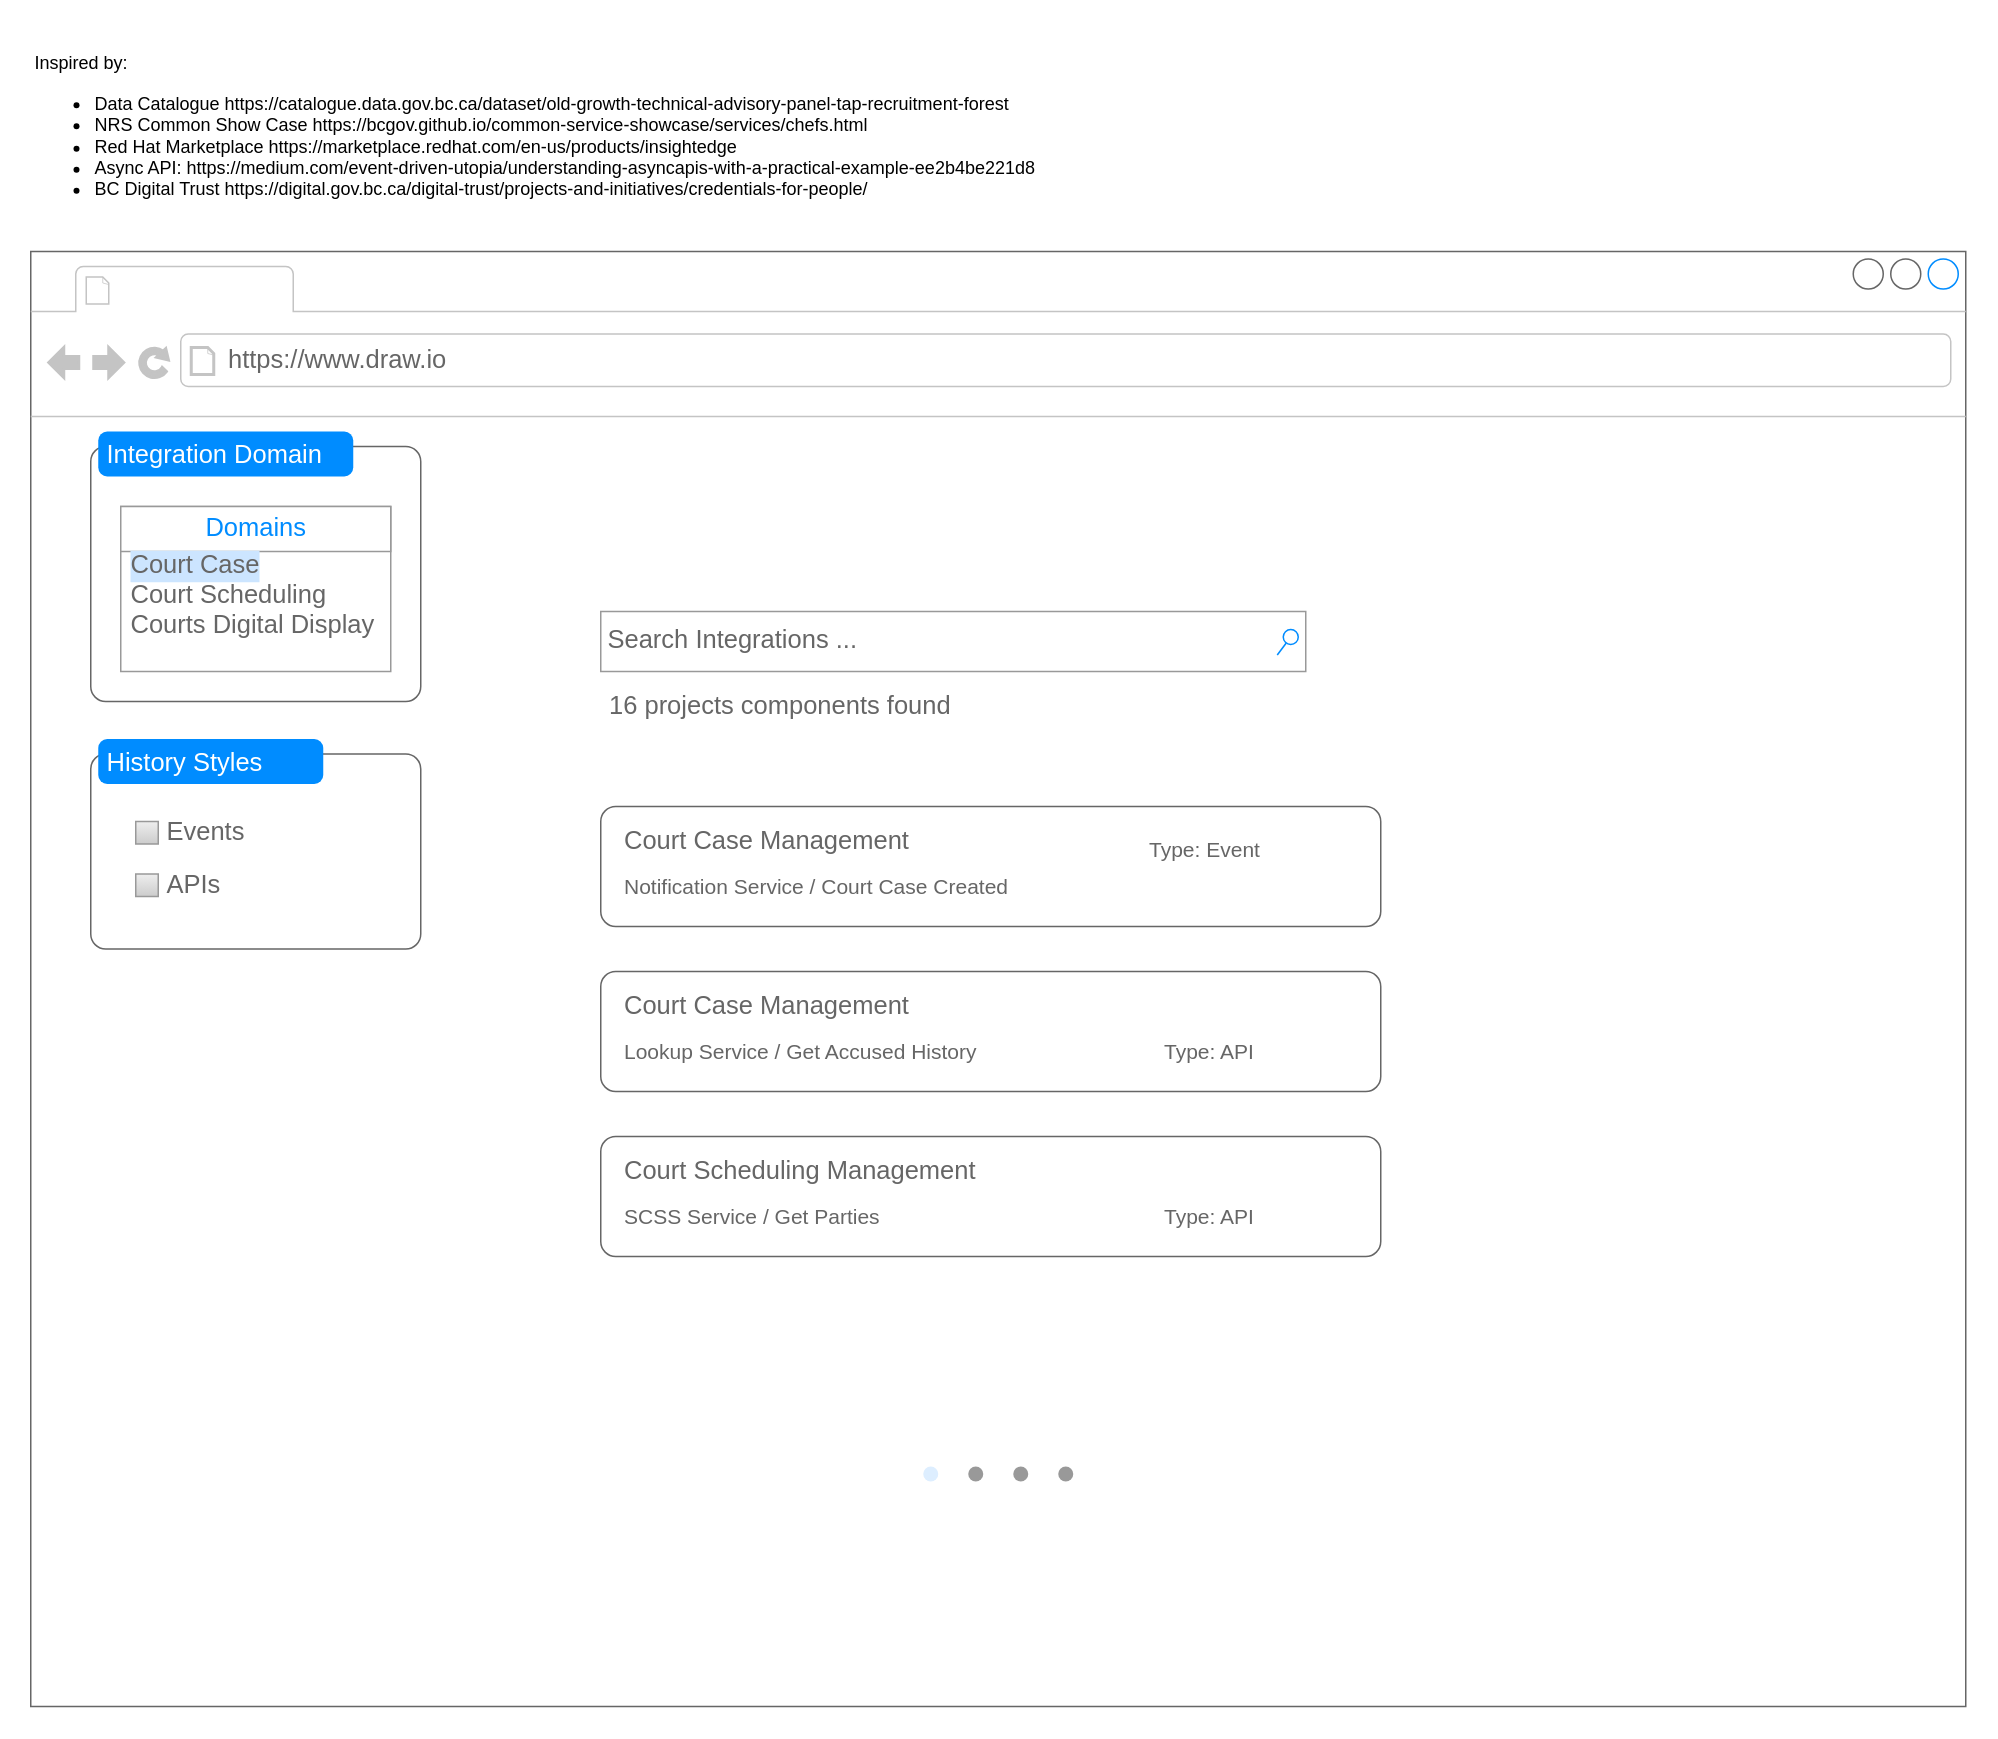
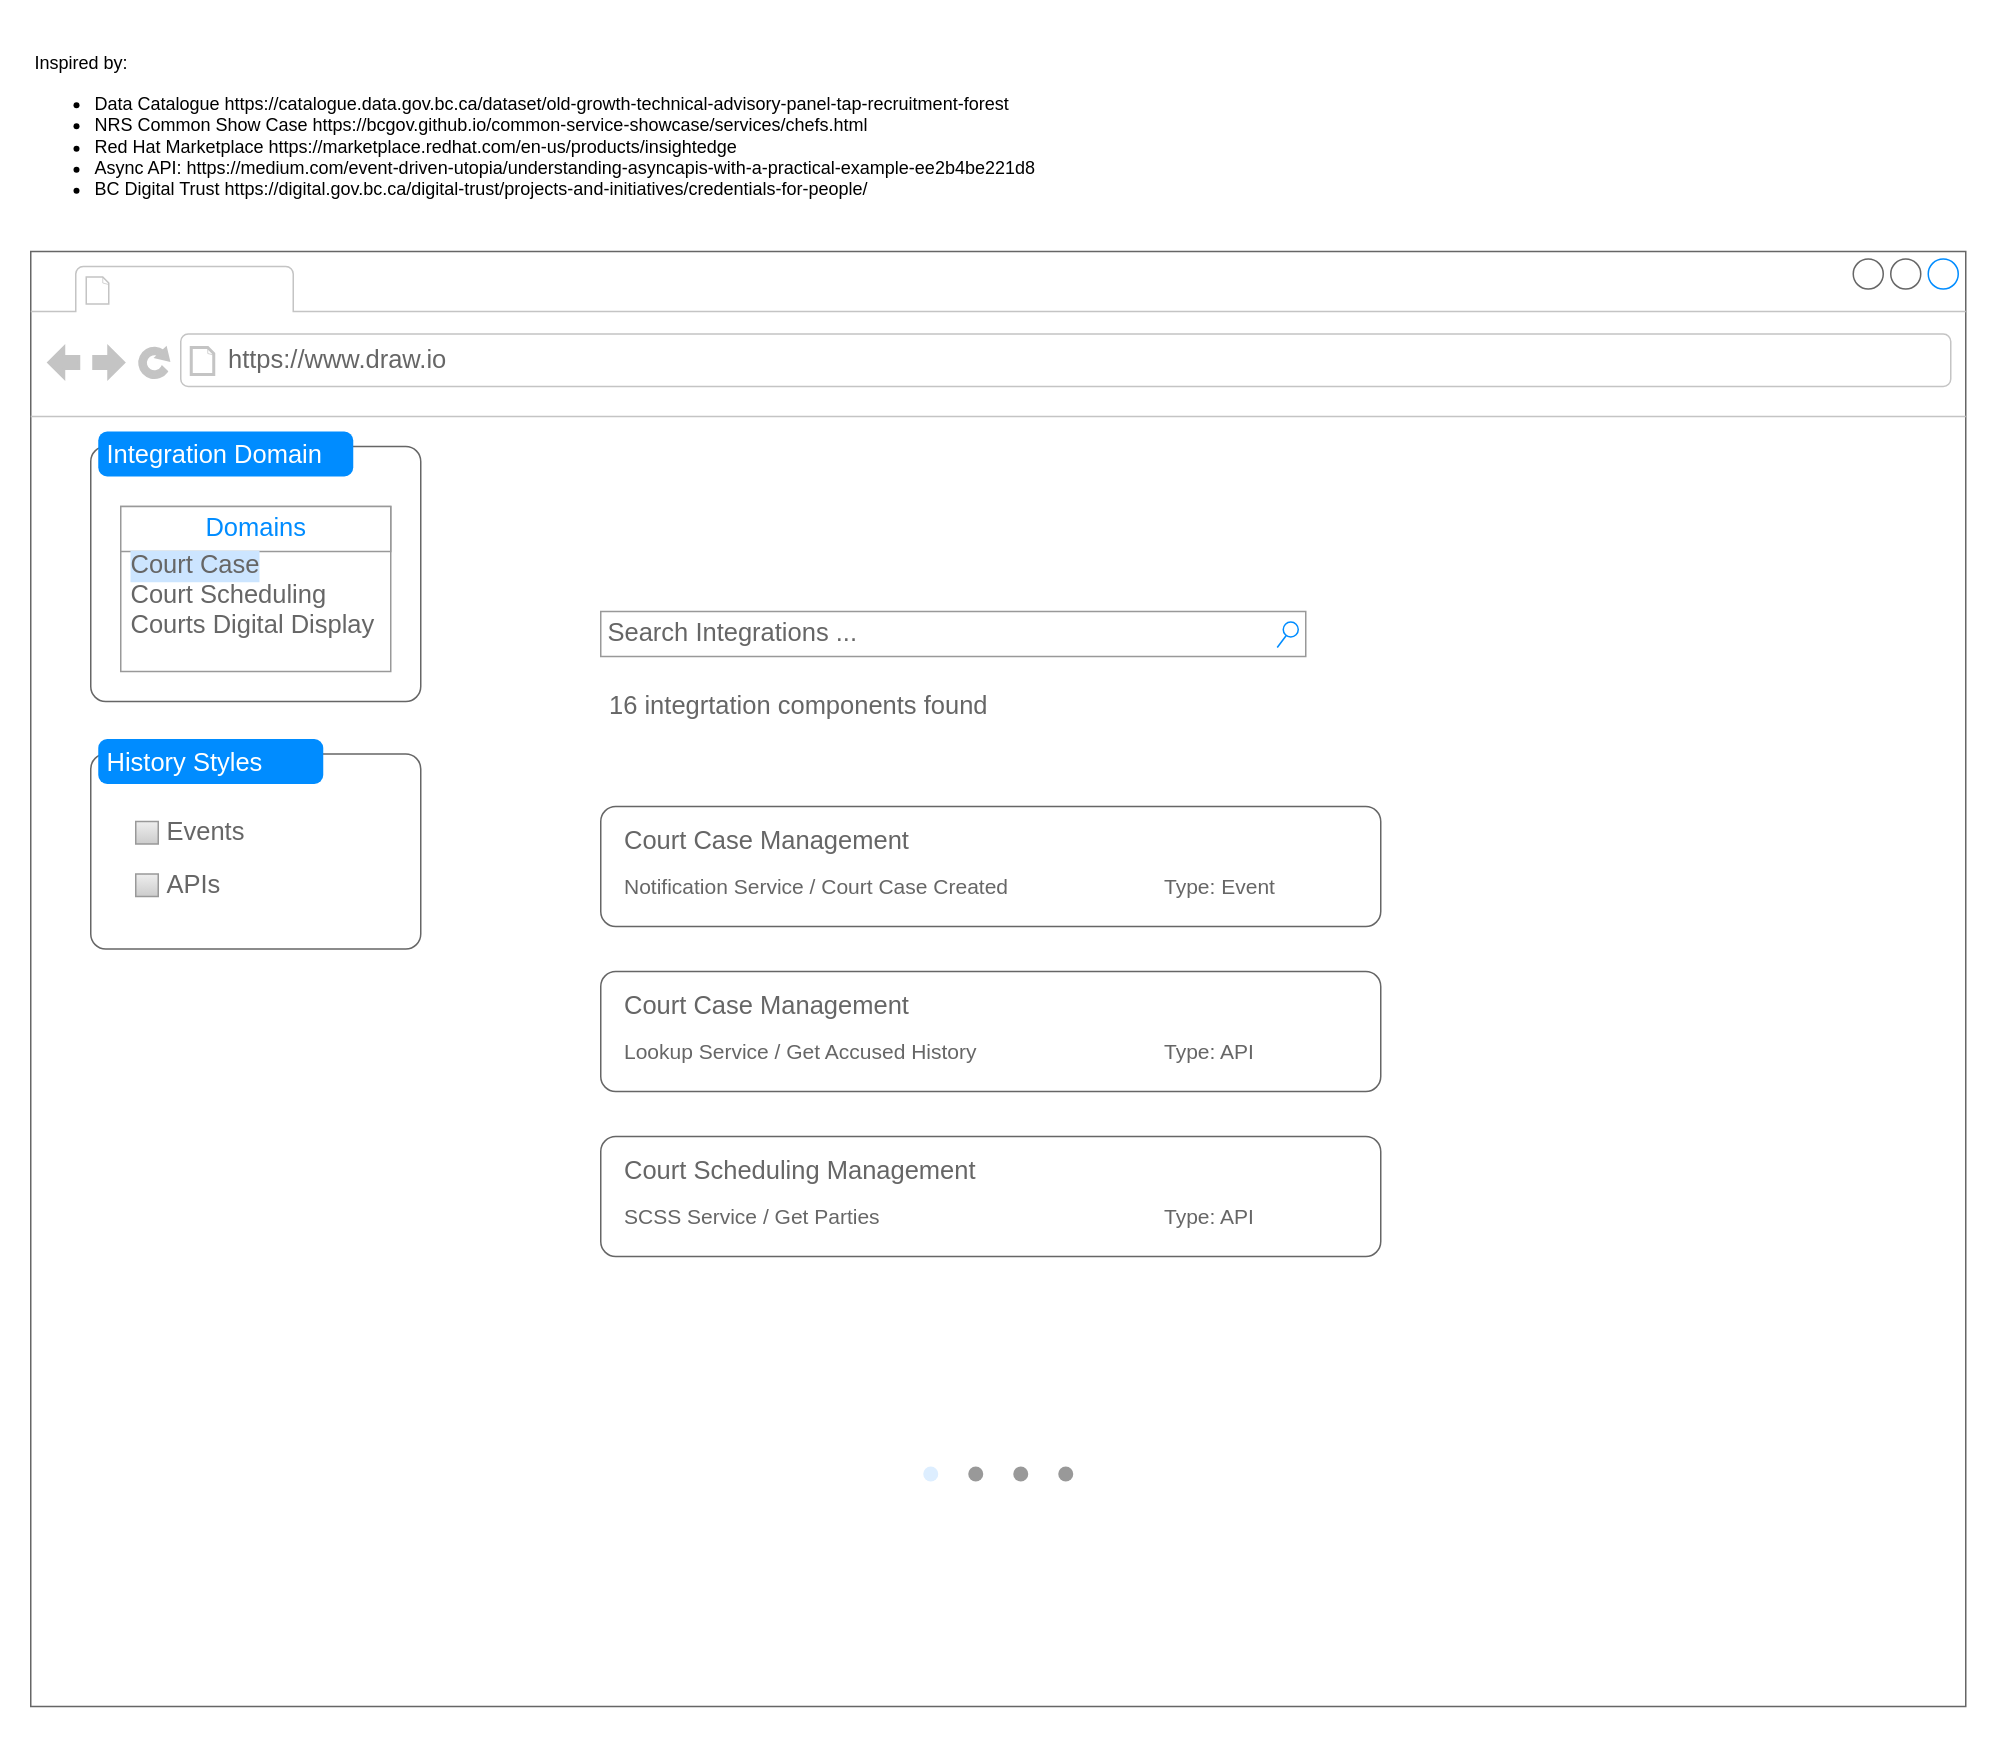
(953, 641) -> (953, 634)
(800, 707) -> (822, 707)
(1208, 851) -> (1223, 889)
